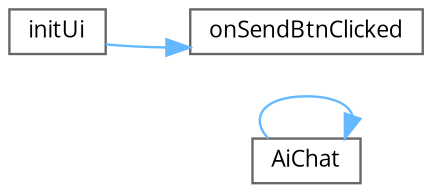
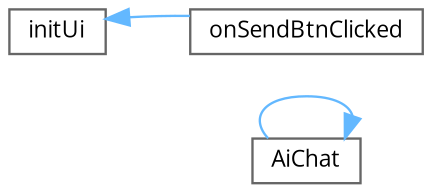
(136, 47) -> (160, 16)
